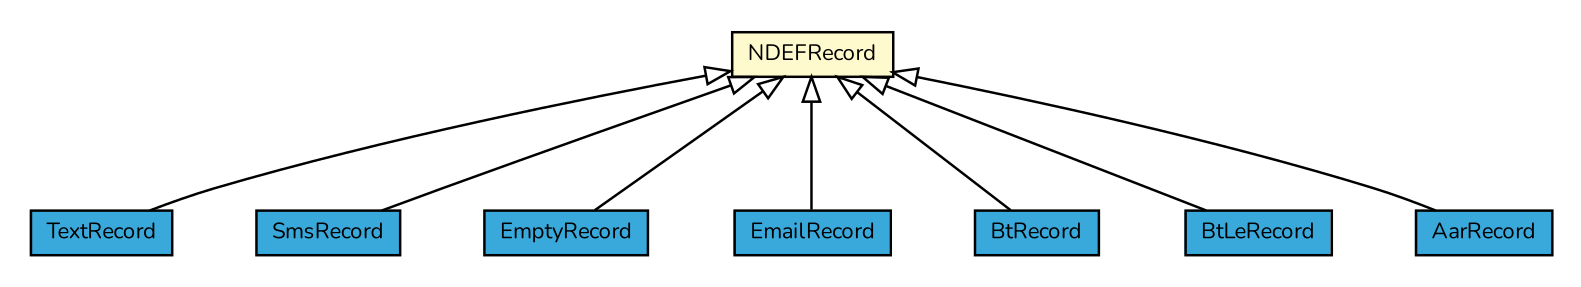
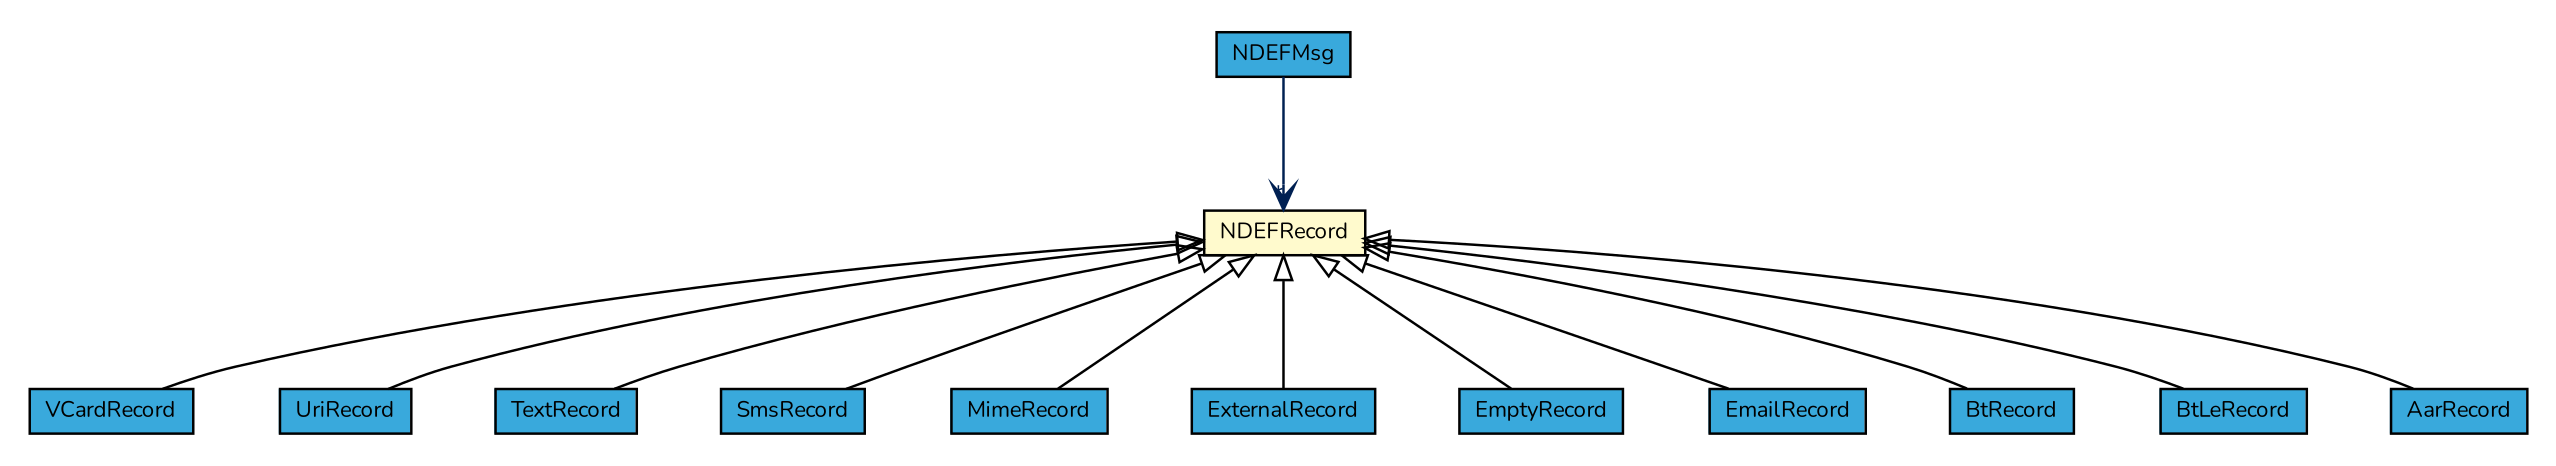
none -> (1283, 55)
none -> (112, 411)
none -> (344, 411)
none -> (1028, 411)
none -> (1283, 411)
